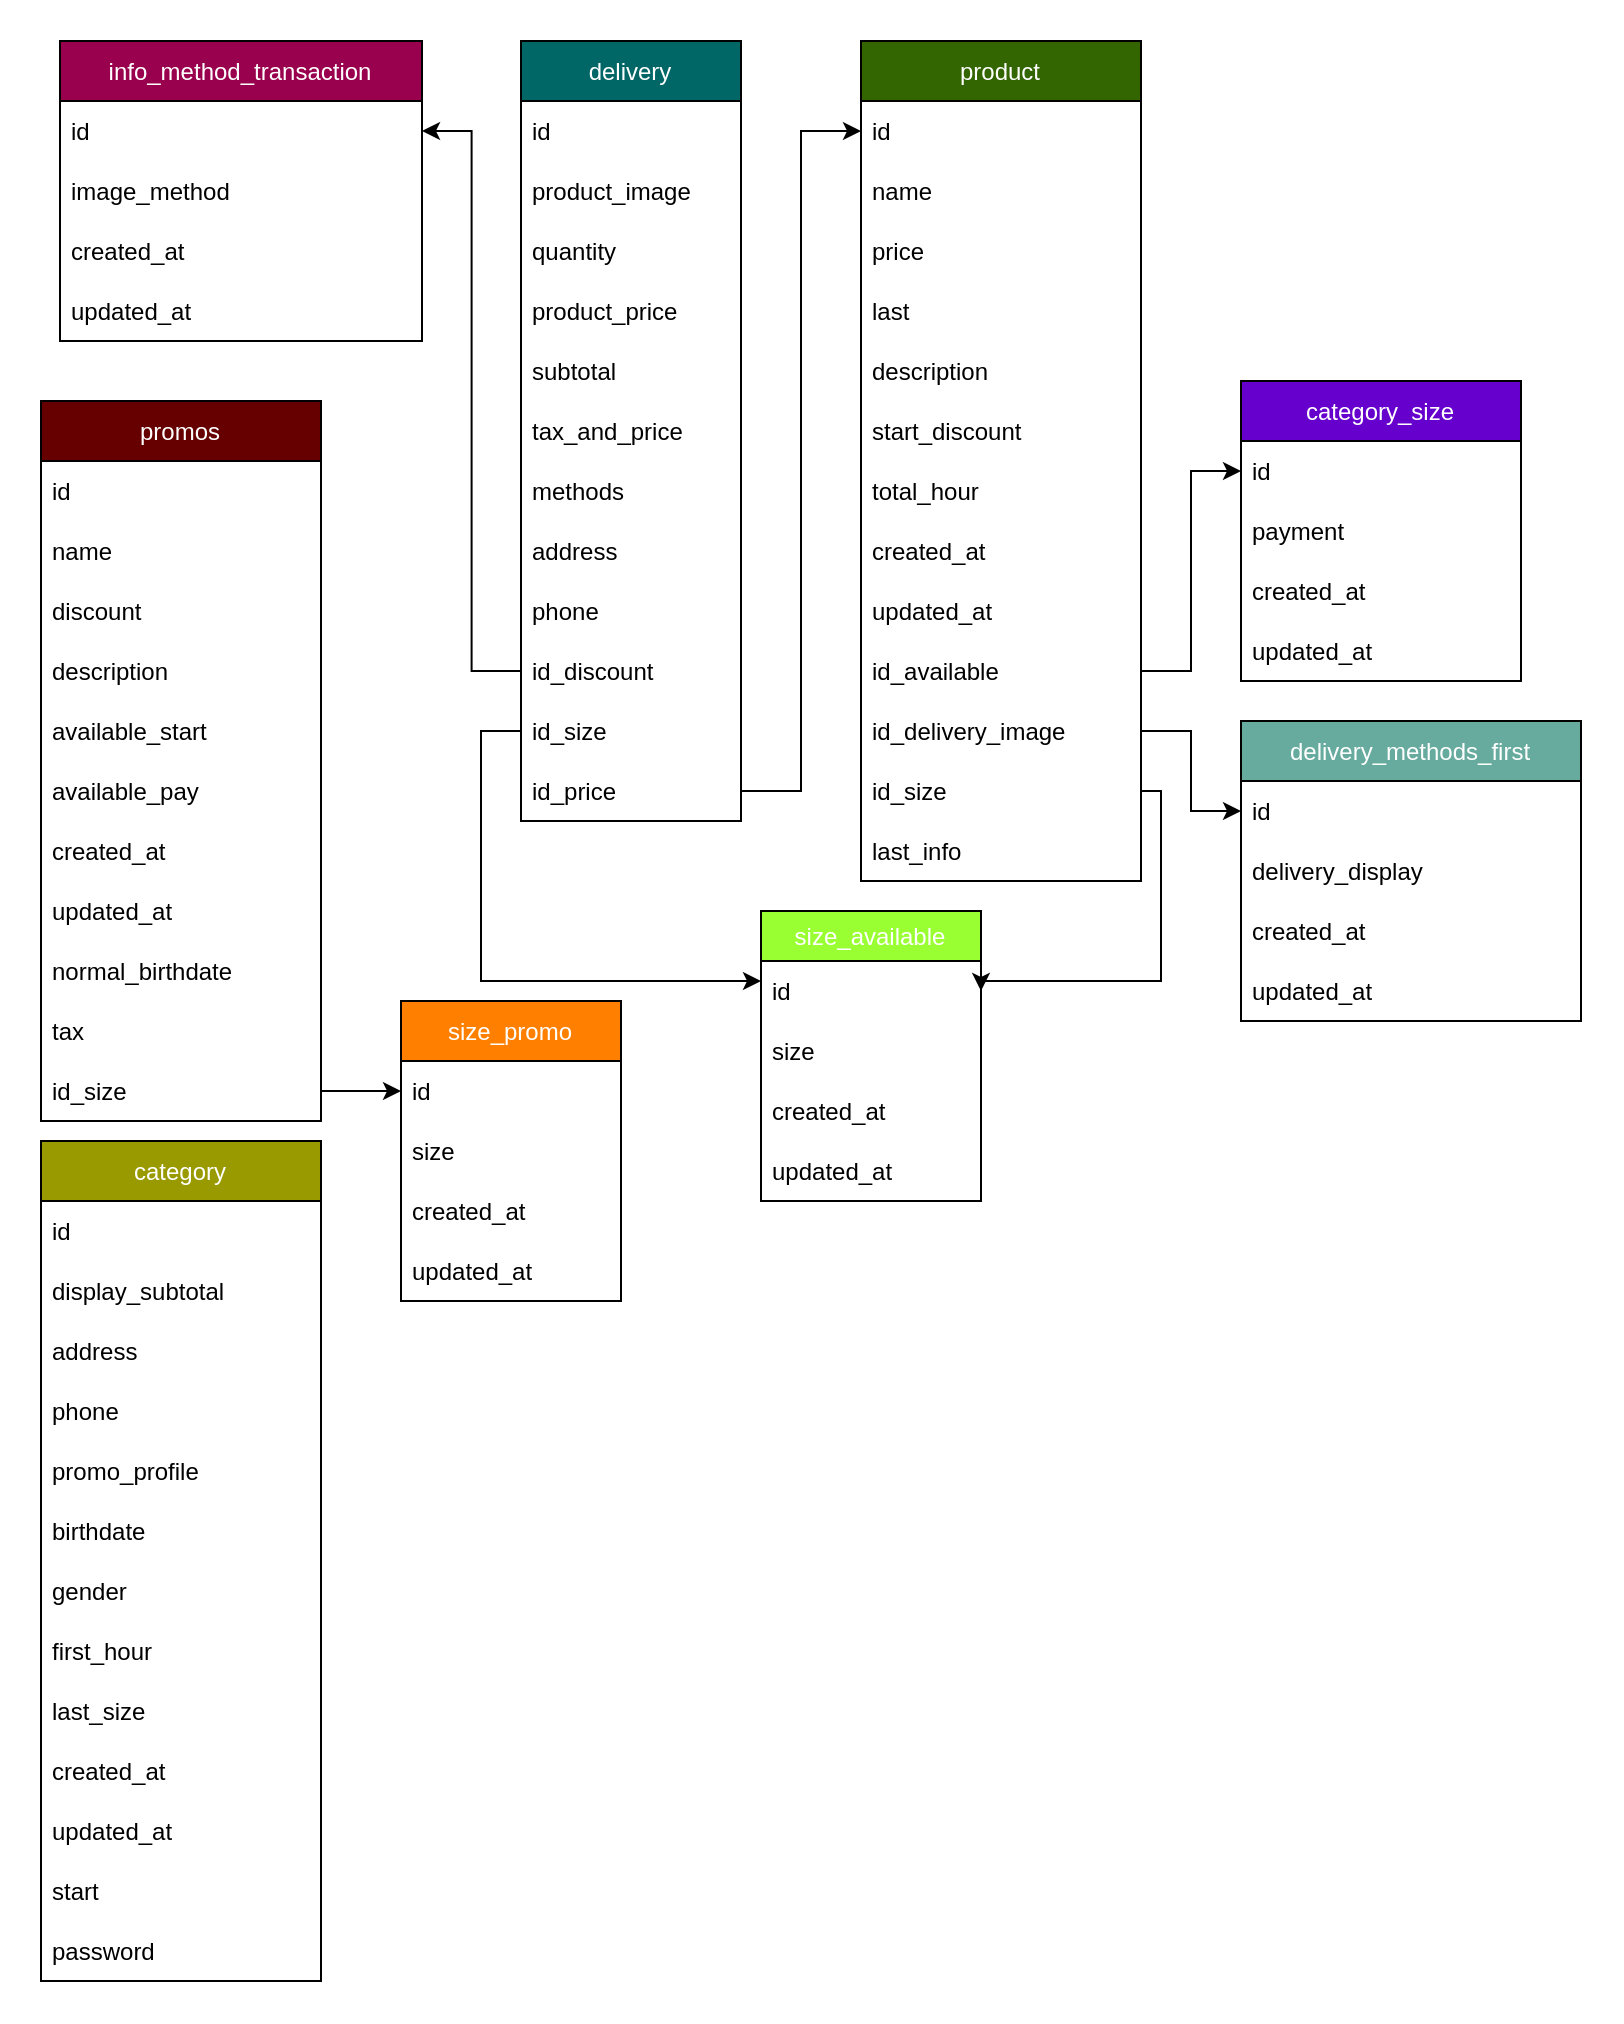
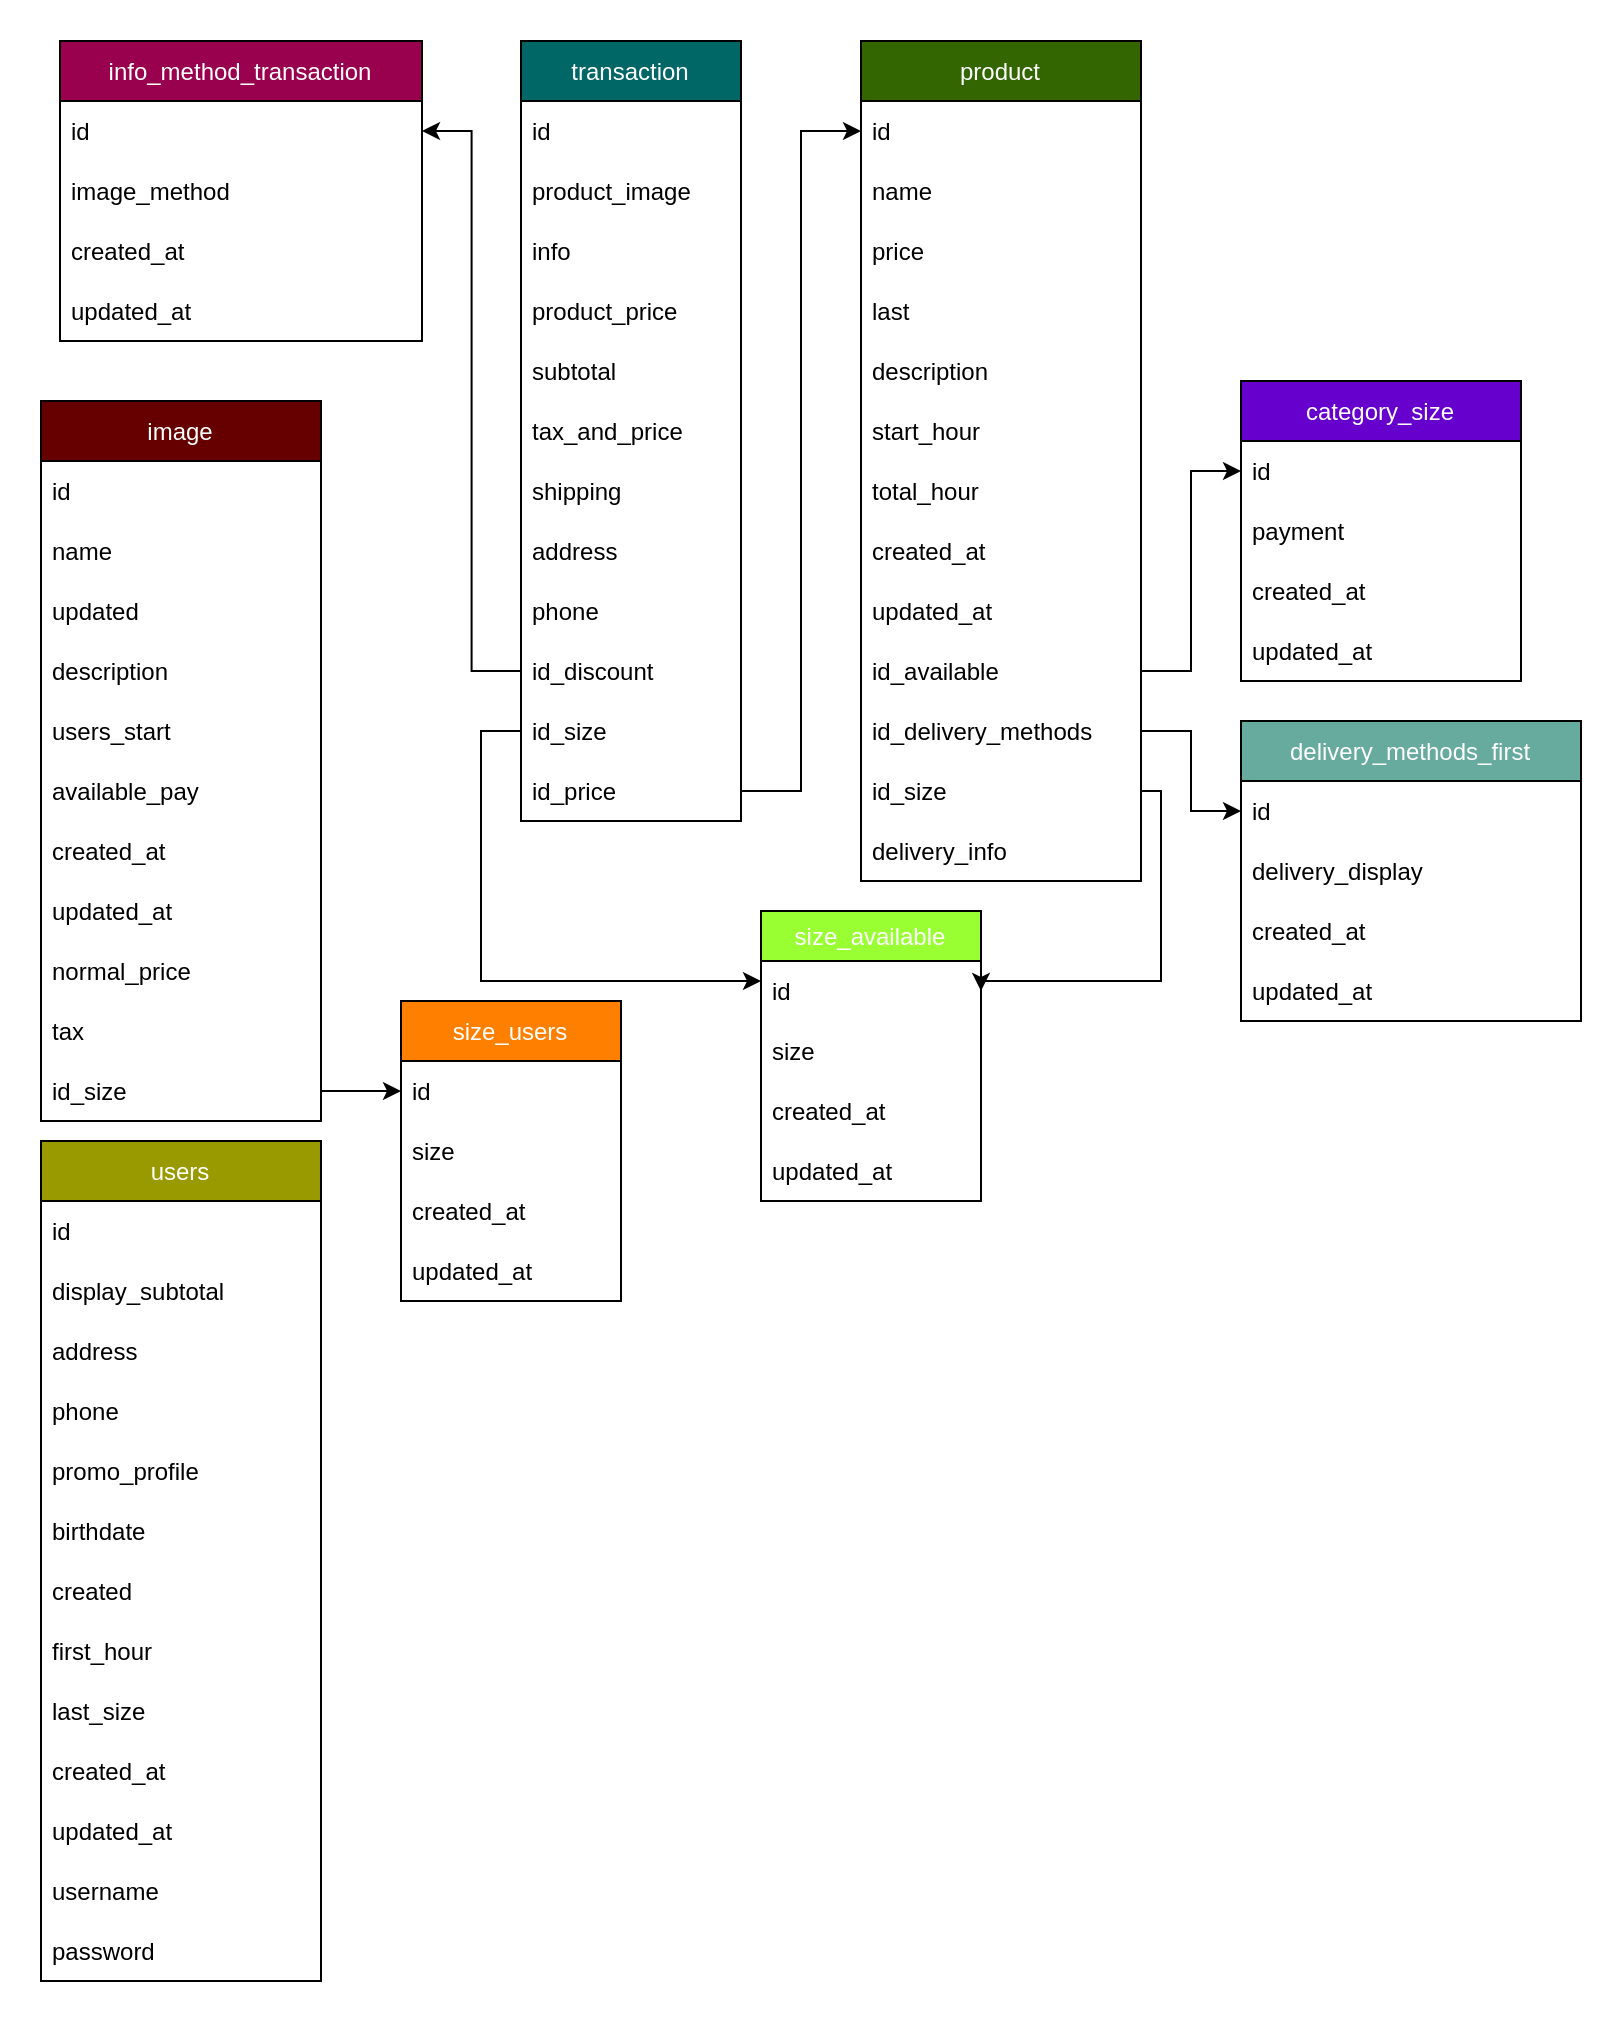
(630, 72) -> (630, 72)
(583, 252) -> (556, 252)
(180, 432) -> (180, 432)
(963, 432) -> (939, 432)
(579, 492) -> (580, 492)
(103, 612) -> (99, 612)
(143, 732) -> (126, 732)
(974, 732) -> (990, 732)
(926, 852) -> (950, 852)
(153, 972) -> (126, 972)
(510, 1032) -> (510, 1032)
(180, 1172) -> (180, 1172)
(92, 1592) -> (99, 1592)
(86, 1892) -> (106, 1892)
